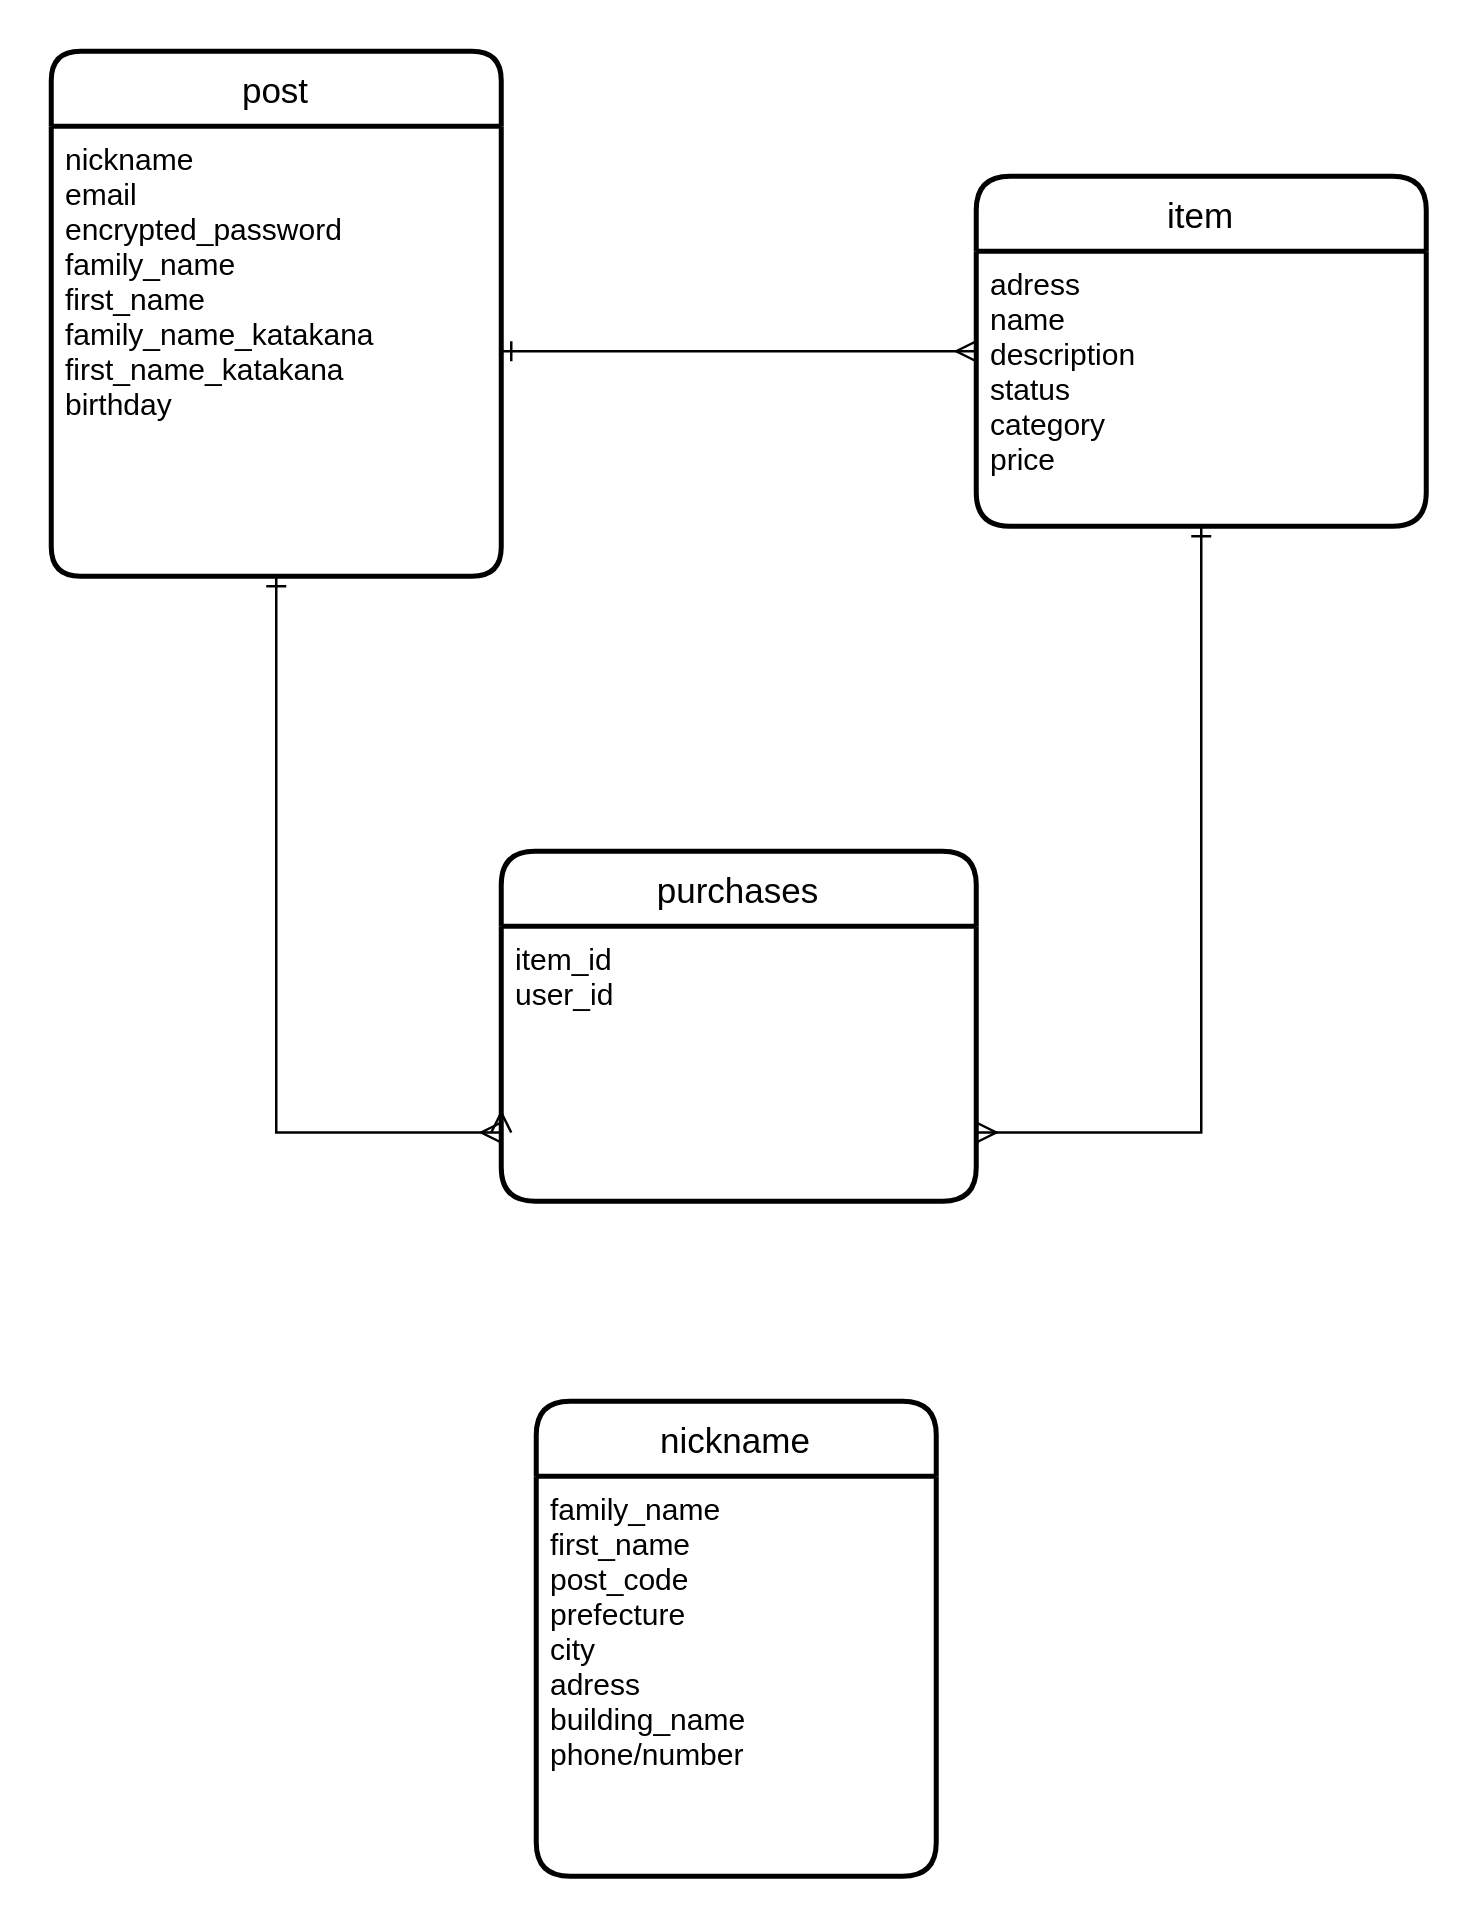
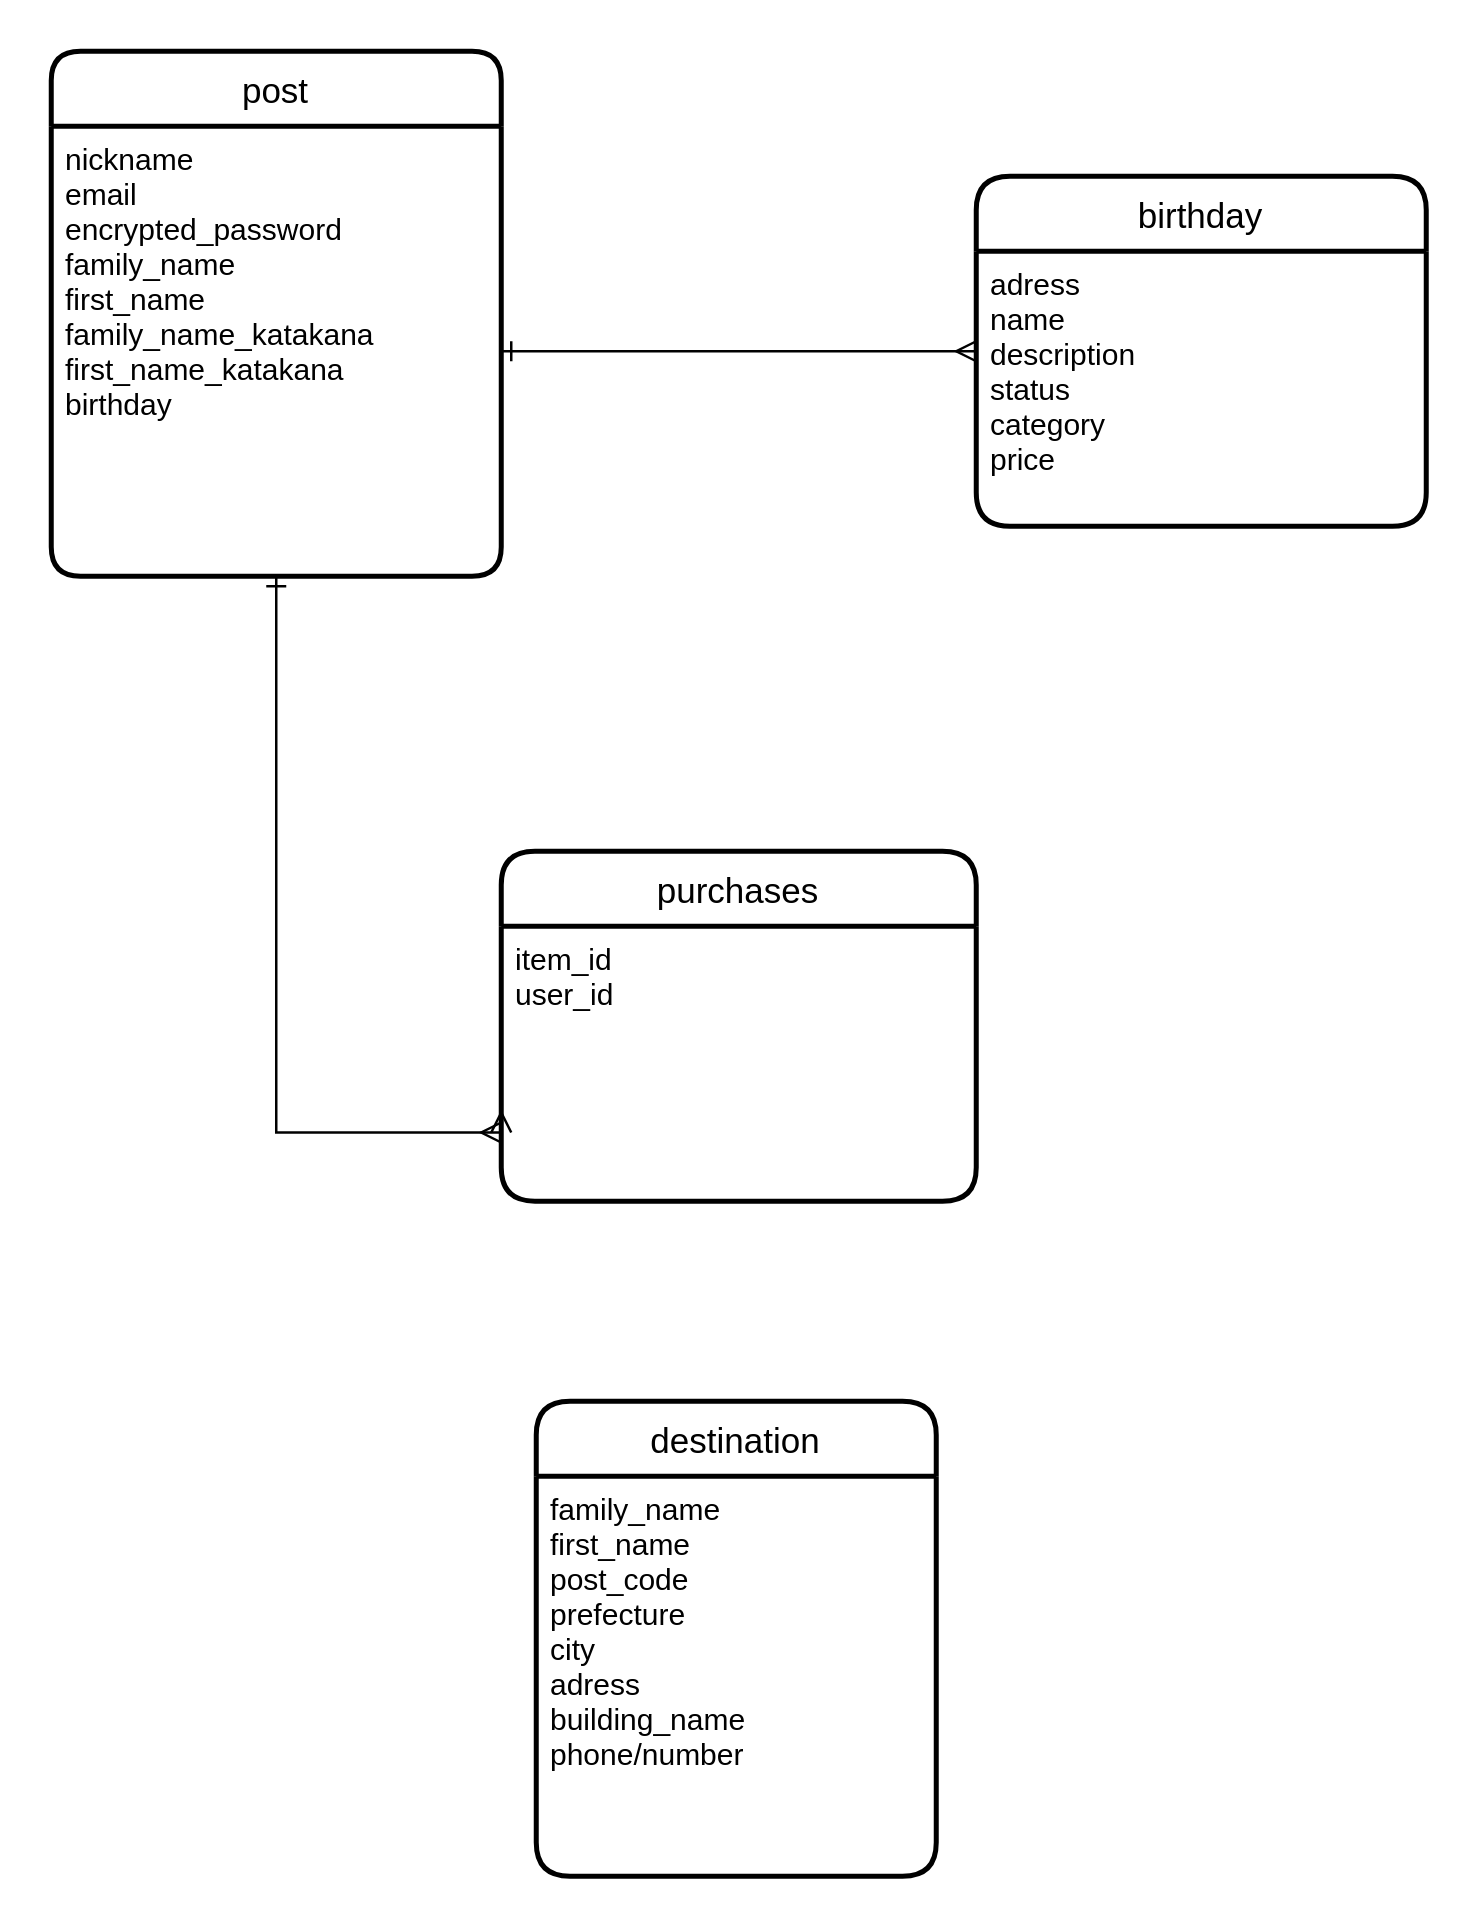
(1200, 216) -> (1200, 216)
(1201, 942) -> none
(735, 1441) -> (735, 1441)
